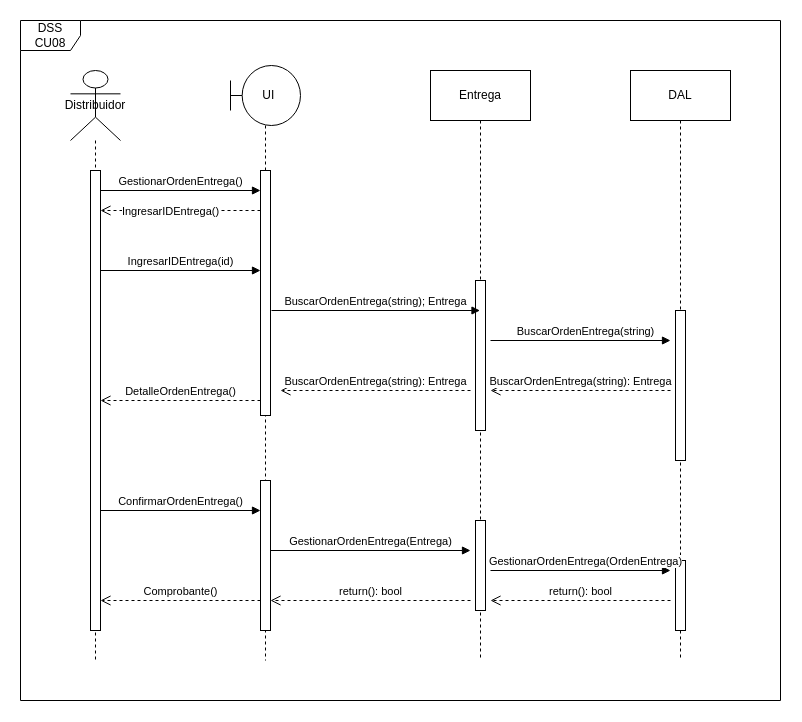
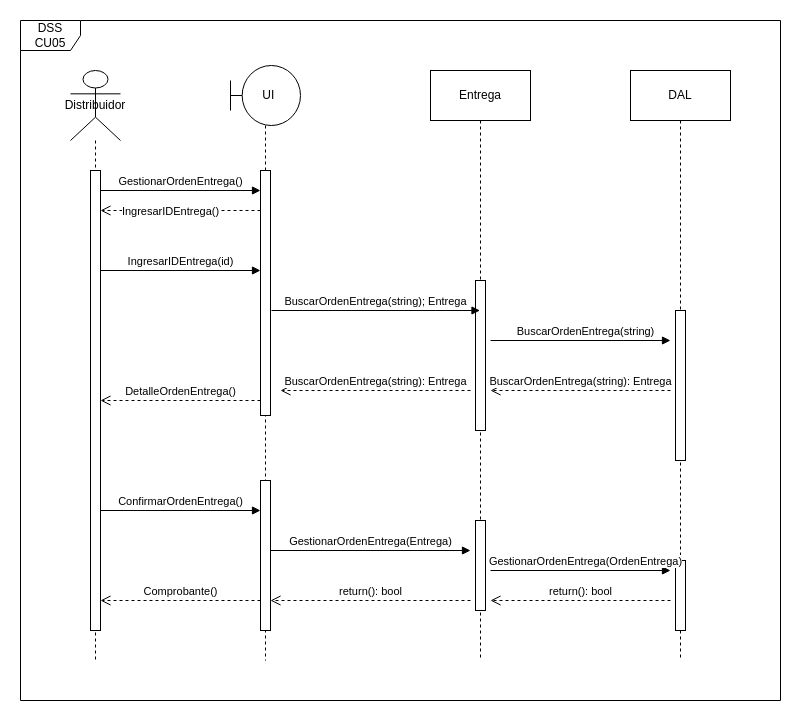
(51, 36) -> (51, 36)
